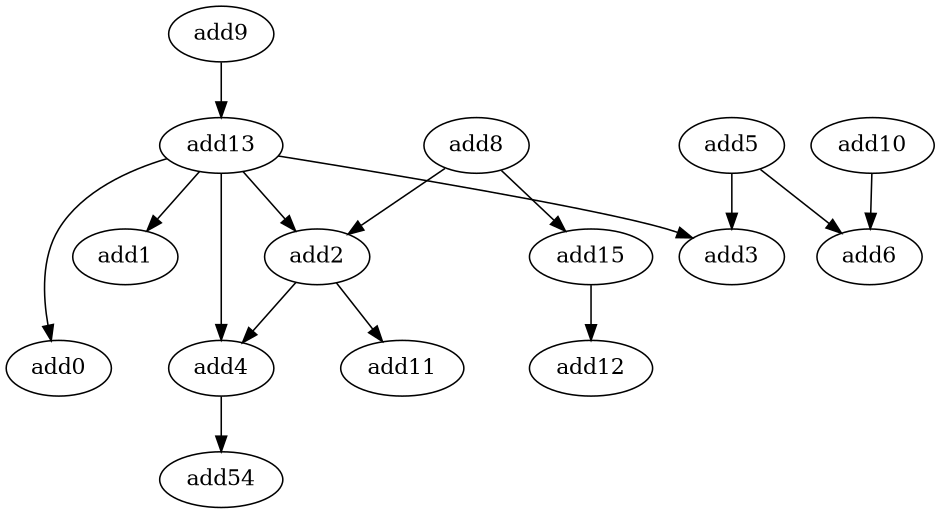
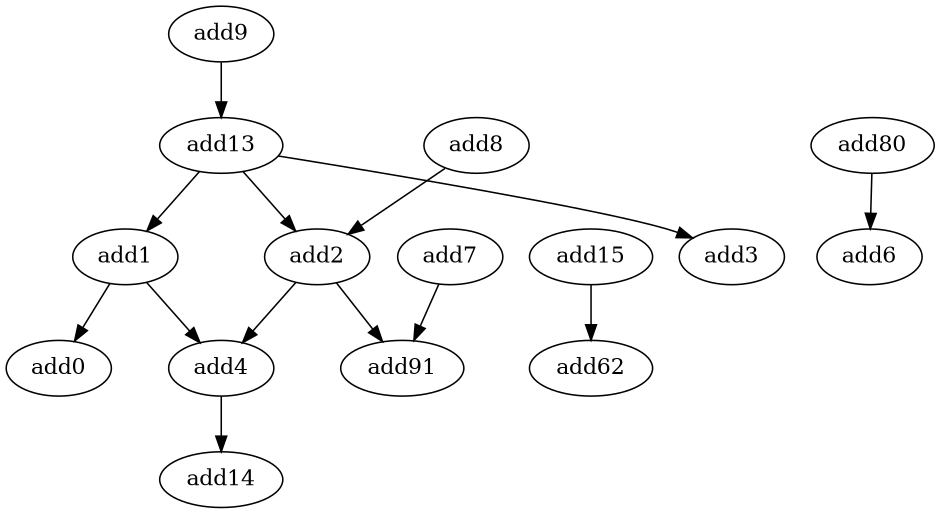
(732, 145) -> none
(873, 145) -> (873, 145)
(520, 188) -> none
(68, 216) -> (96, 306)
(221, 249) -> (168, 307)
none -> (450, 257)
(402, 368) -> (402, 368)
(591, 368) -> (591, 368)
(221, 480) -> (221, 480)
